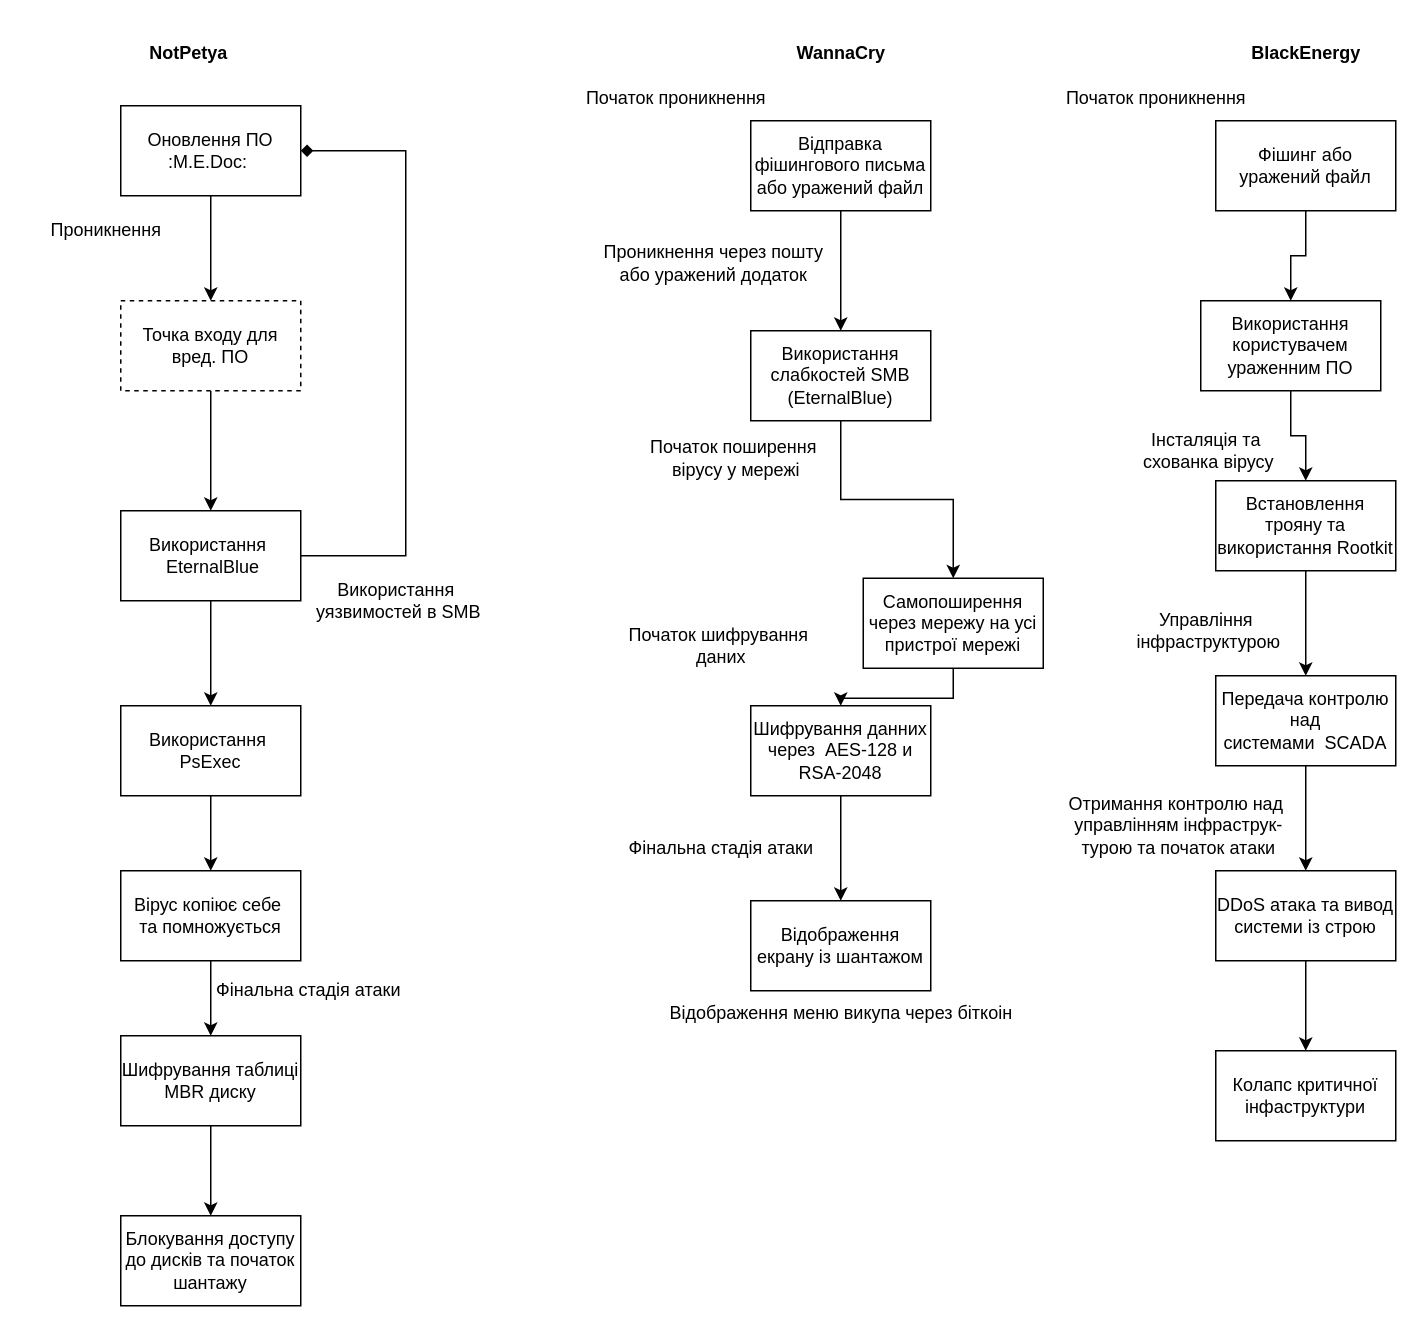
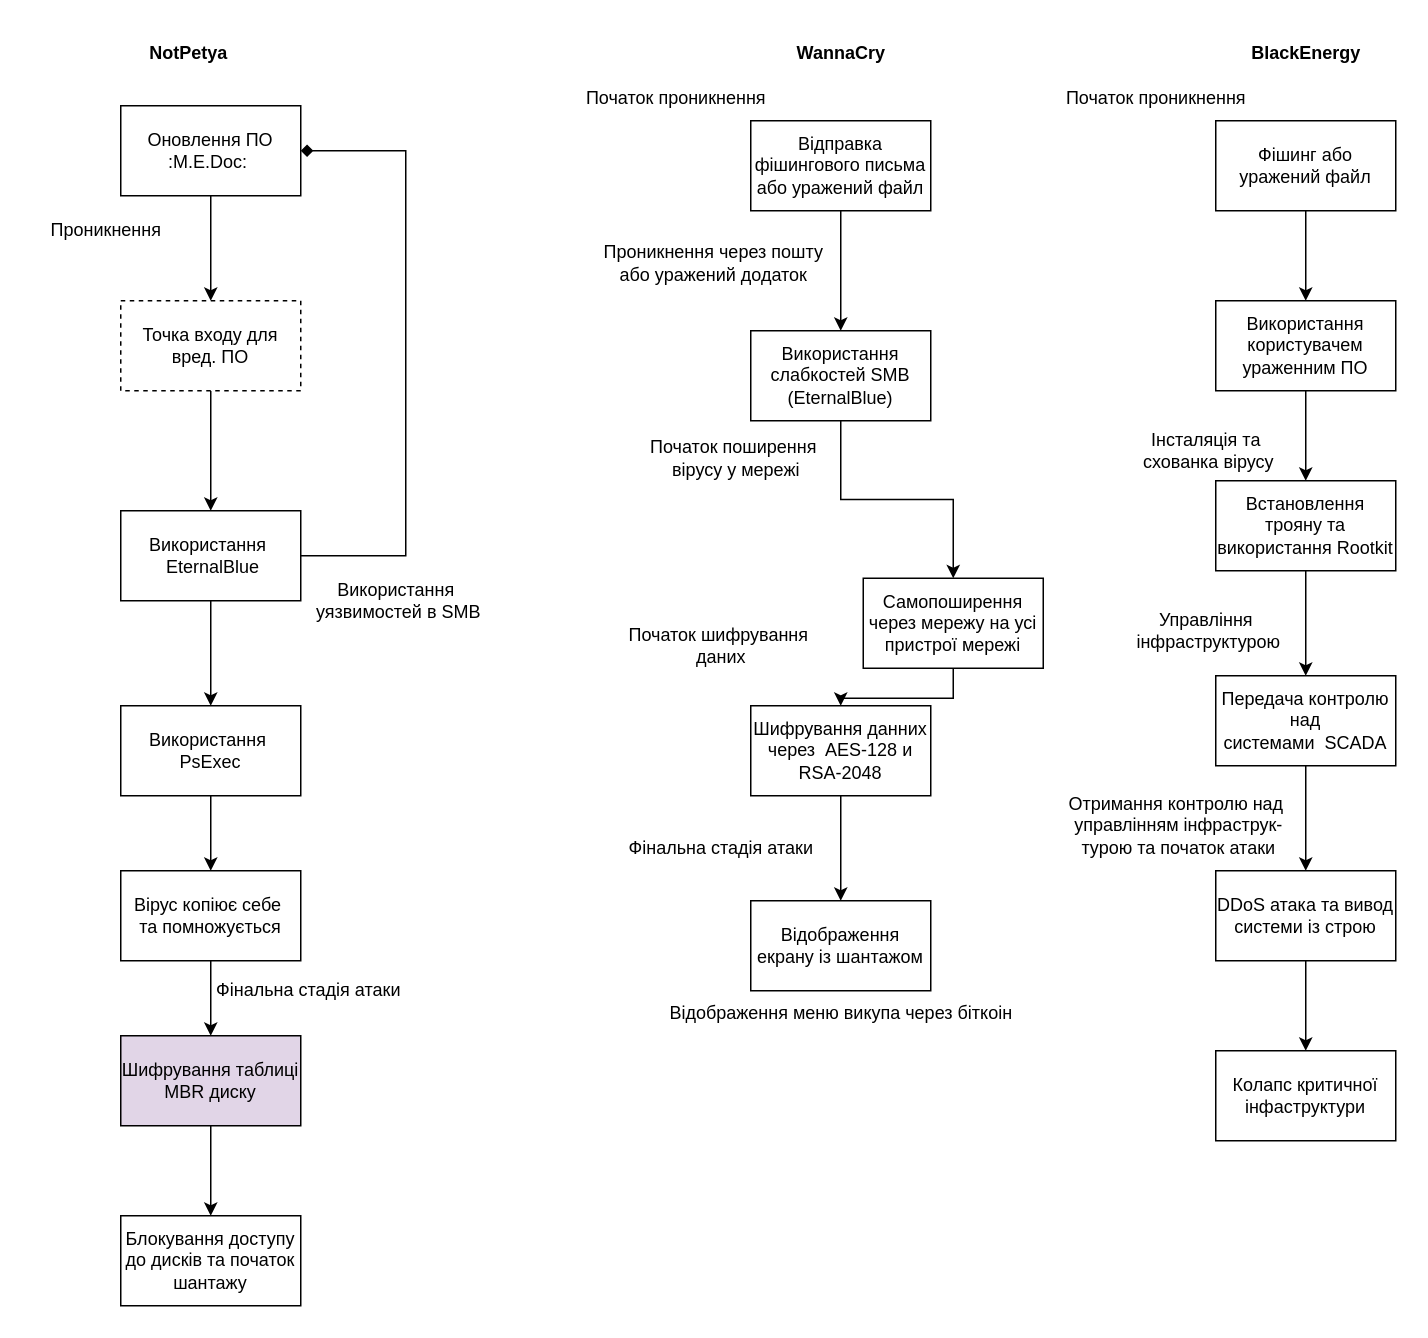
(1291, 346) -> (1306, 346)
(211, 1081) -> (211, 1081)
